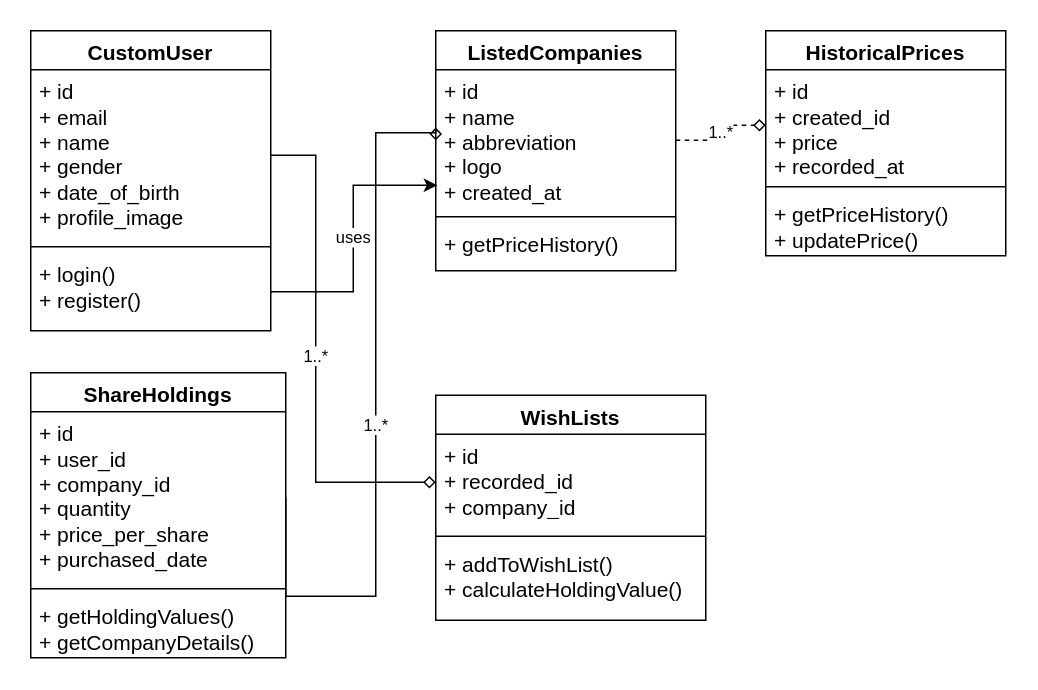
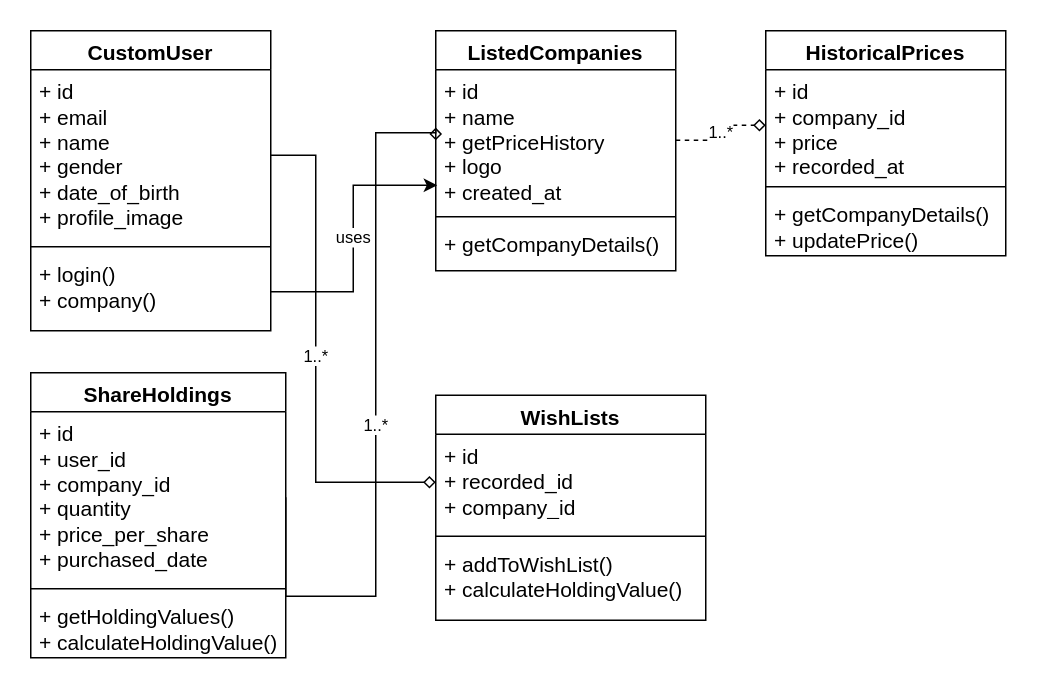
(838, 123) -> (838, 123)
(508, 134) -> (523, 134)
(863, 225) -> (874, 225)
(533, 244) -> (544, 244)
(96, 285) -> (93, 285)
(139, 627) -> (152, 627)
